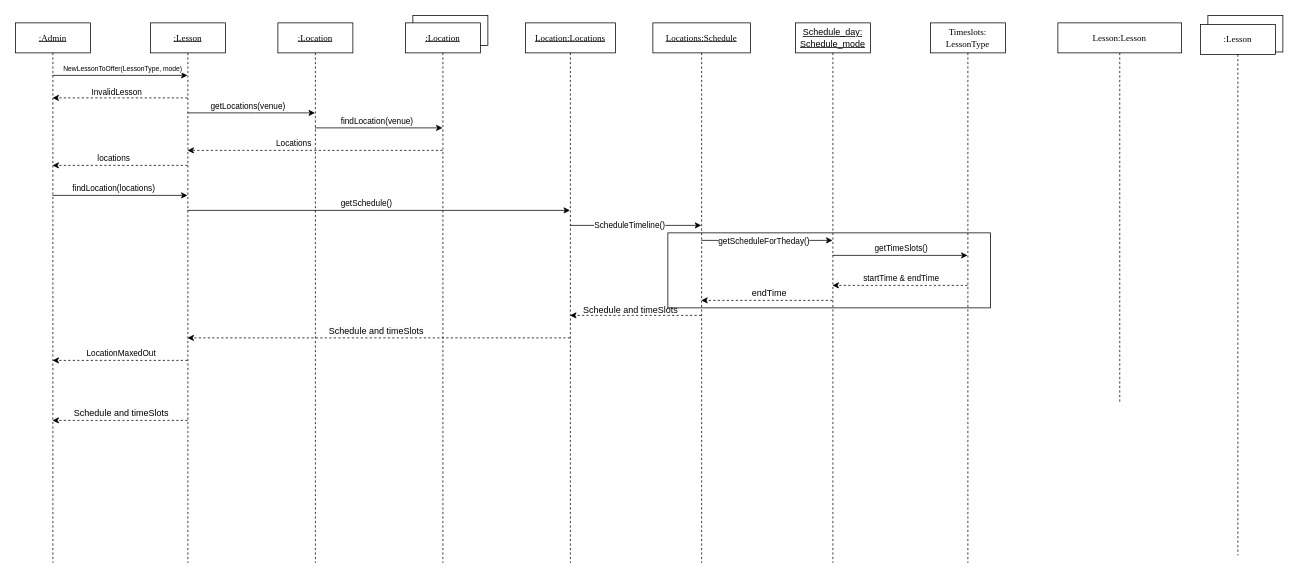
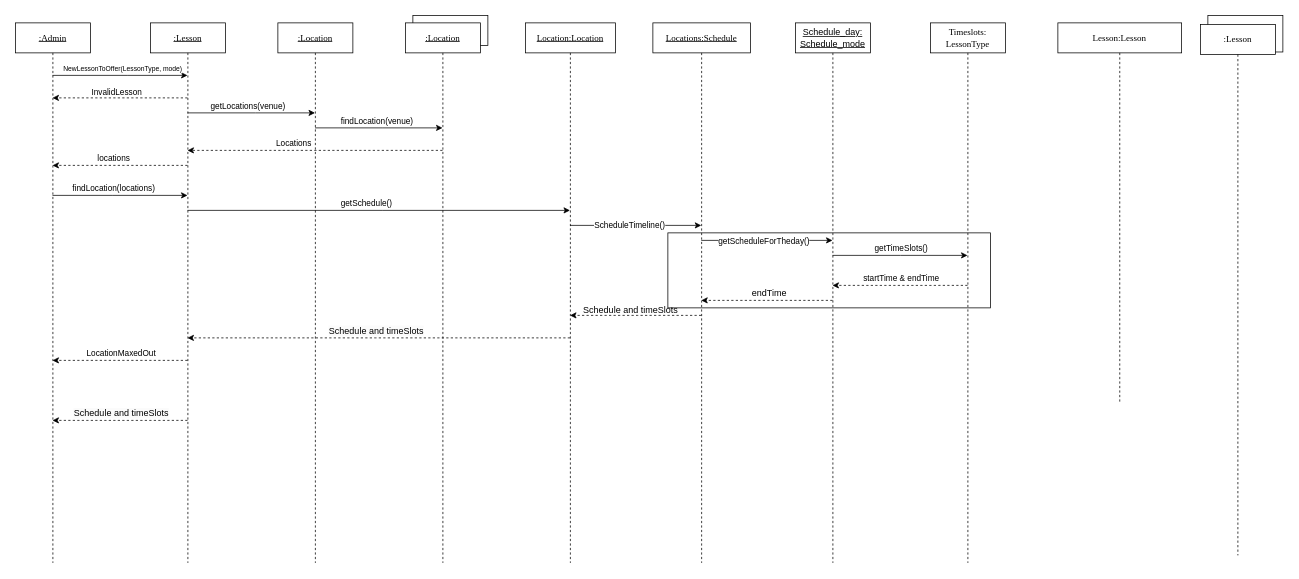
(570, 38) -> (570, 38)
